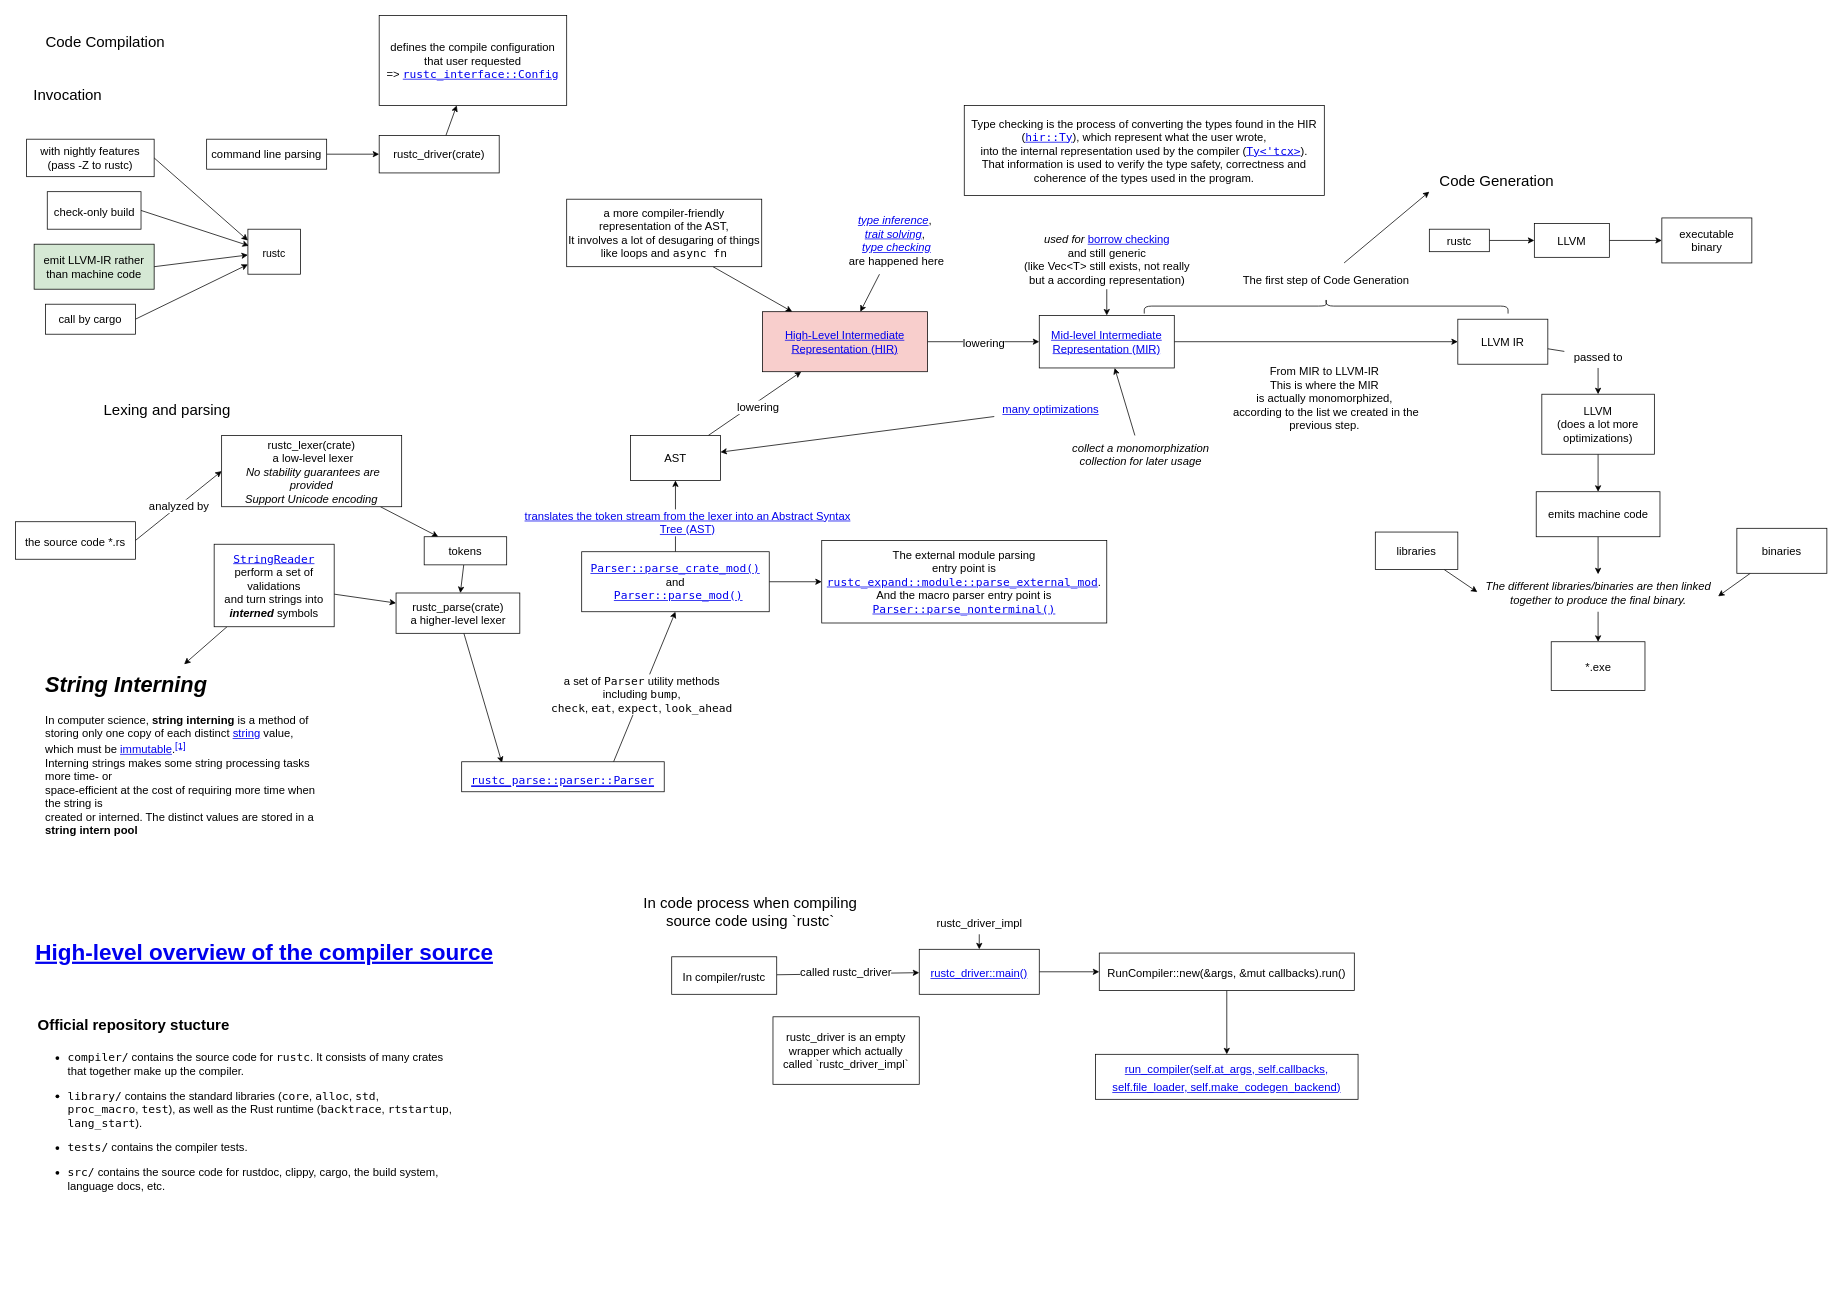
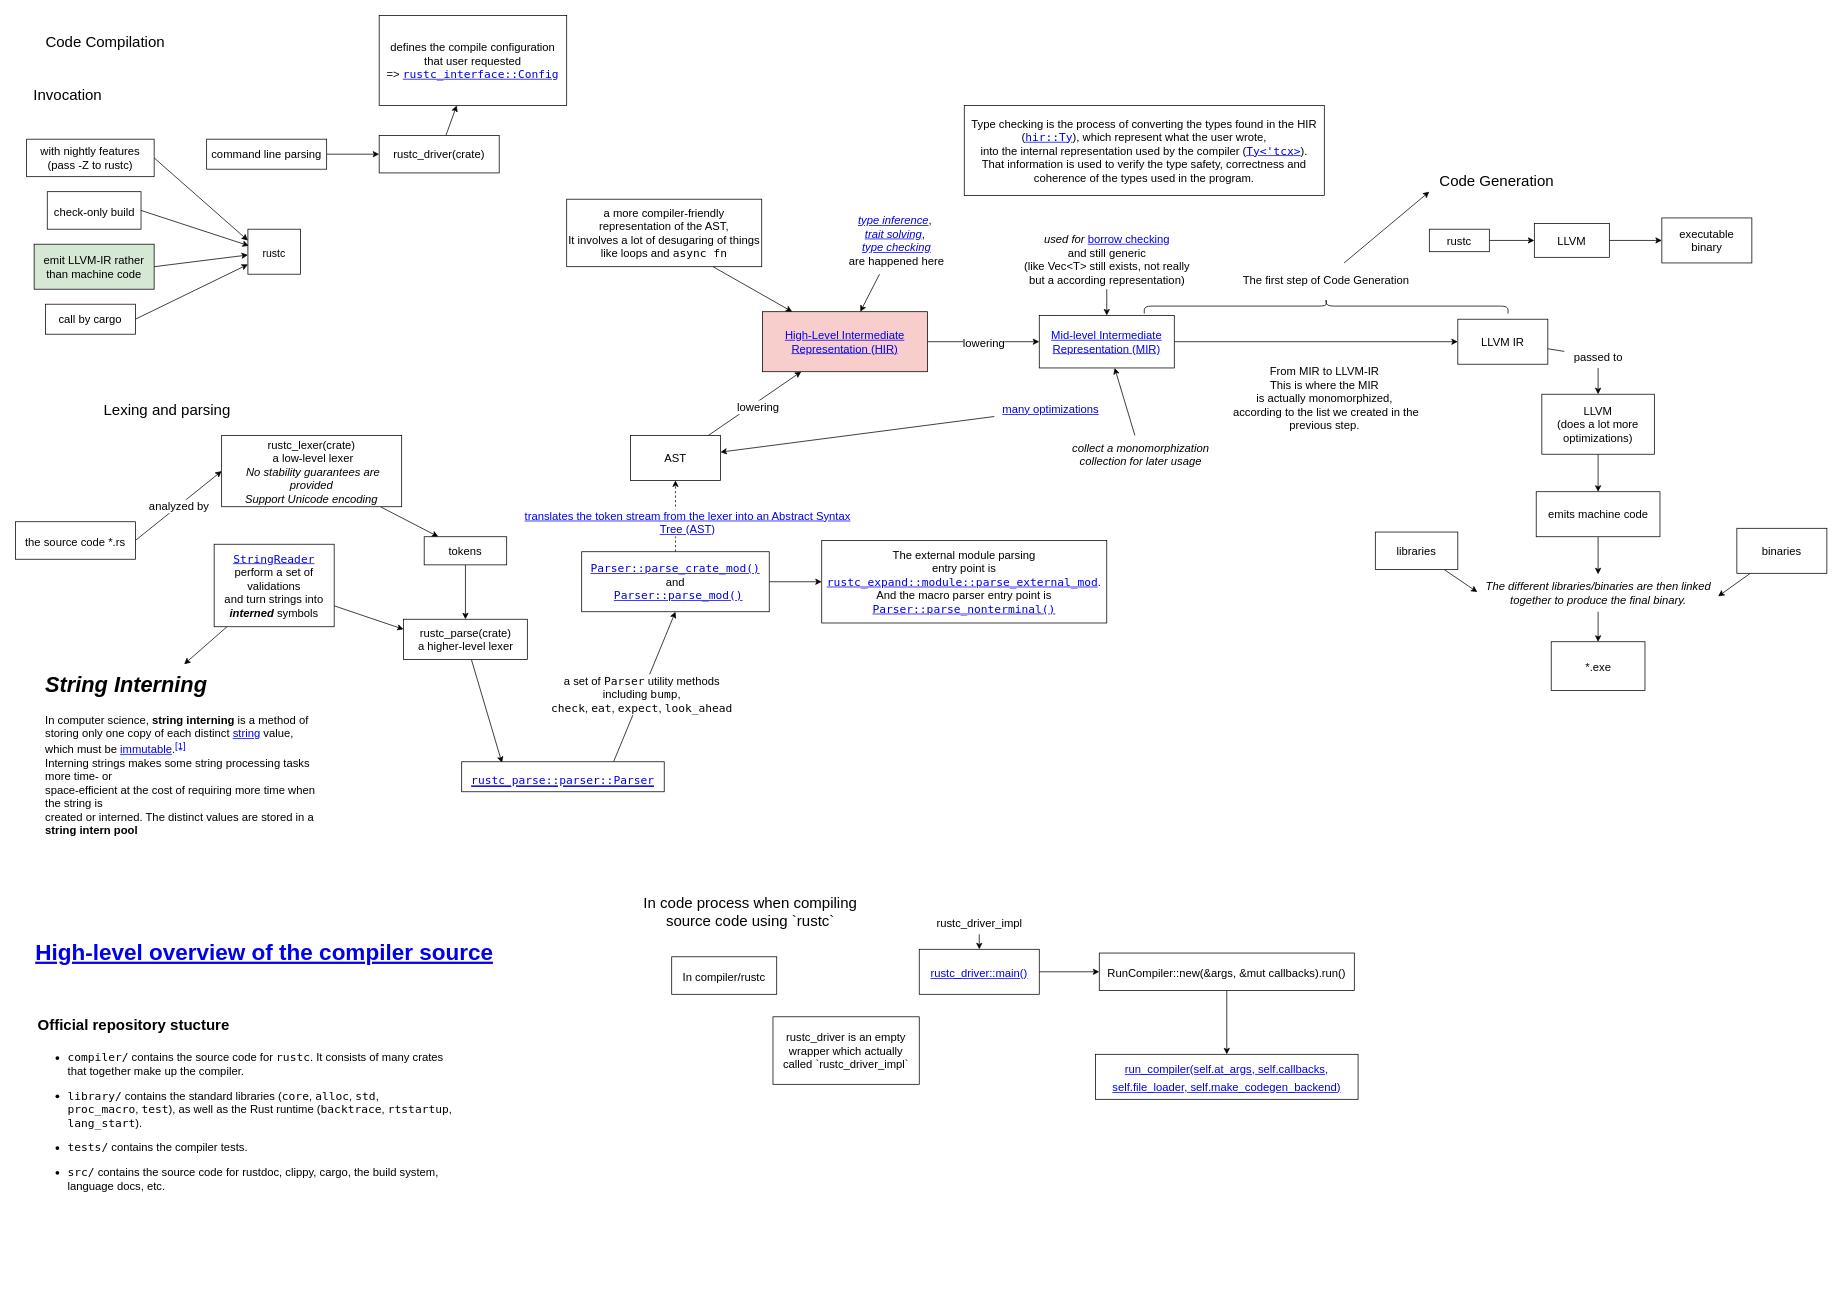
(675, 499) -> (675, 499)
(458, 613) -> (465, 639)
(834, 974) -> none
